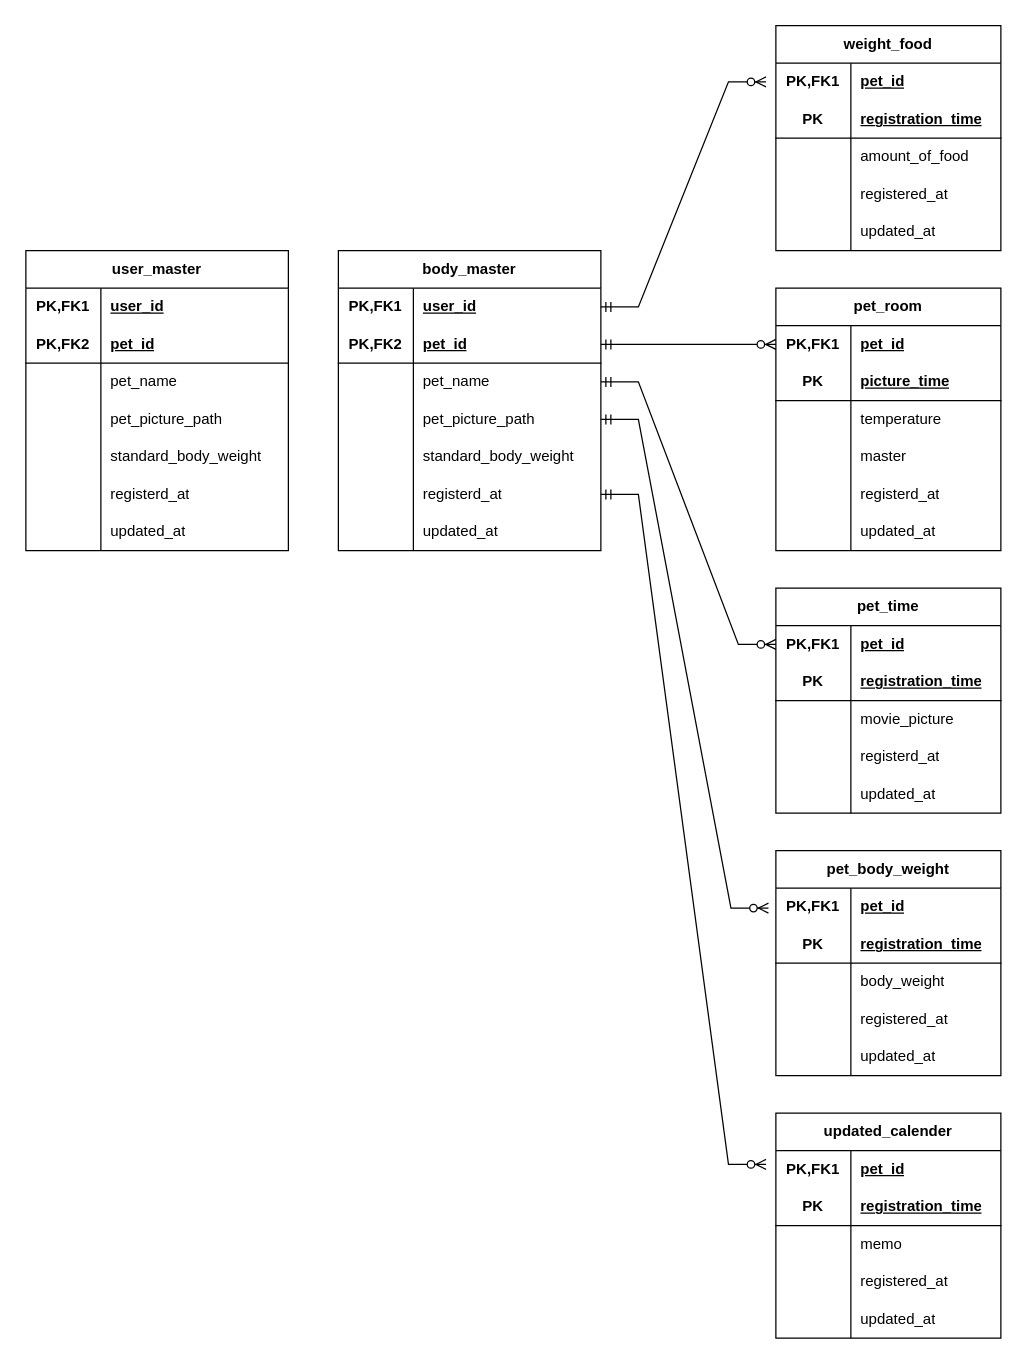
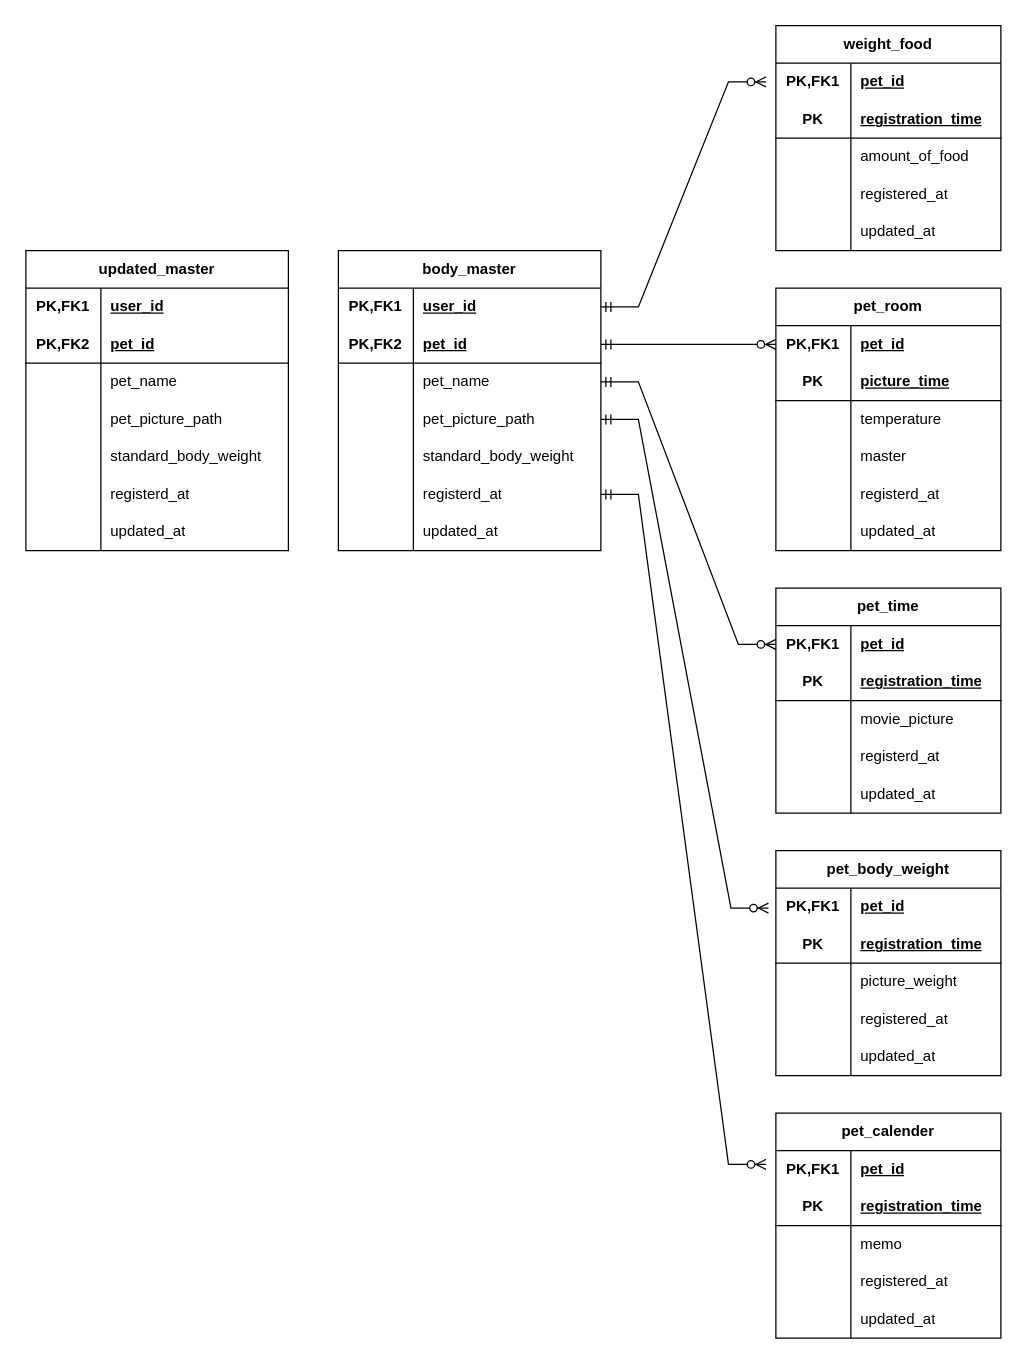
(157, 269) -> (157, 269)
(905, 982) -> (916, 982)
(888, 1132) -> (888, 1132)
